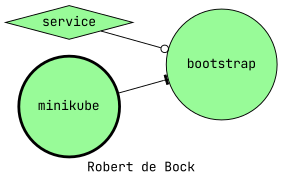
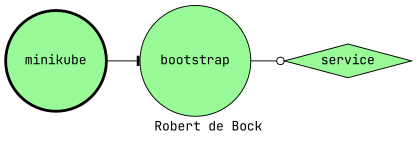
(131, 39) -> (264, 61)
